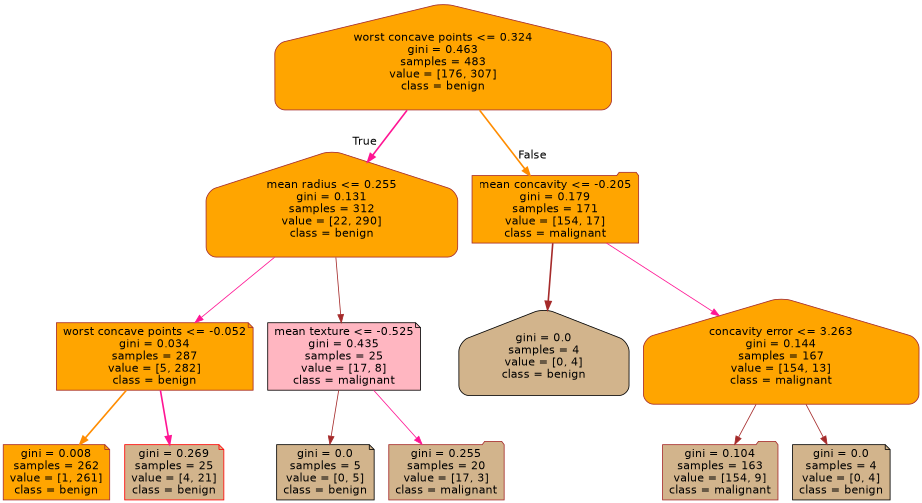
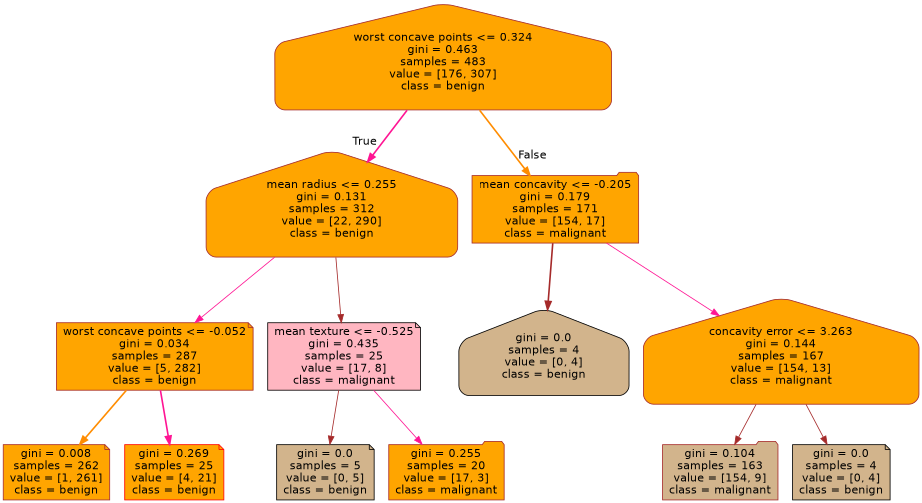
(174, 472) -> (174, 472)
(446, 472) -> (446, 472)
